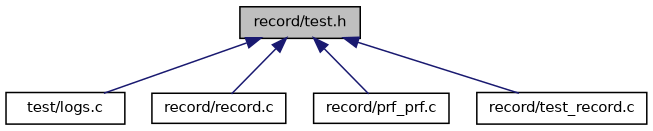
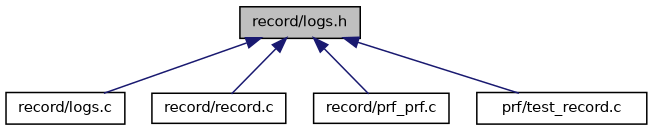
(300, 23) -> (300, 23)
(65, 108) -> (65, 108)
(562, 108) -> (562, 108)
